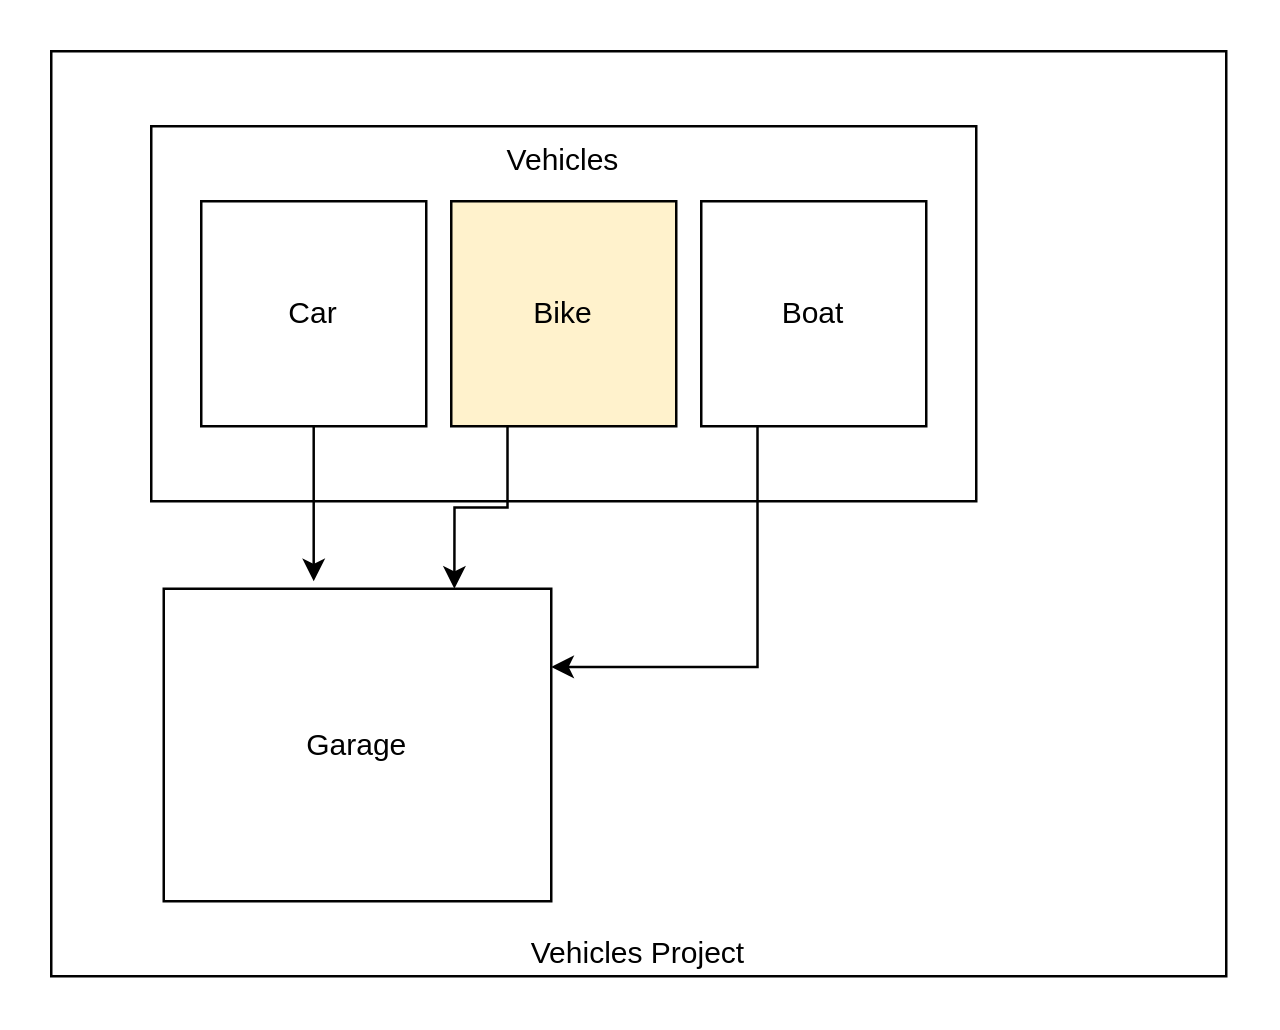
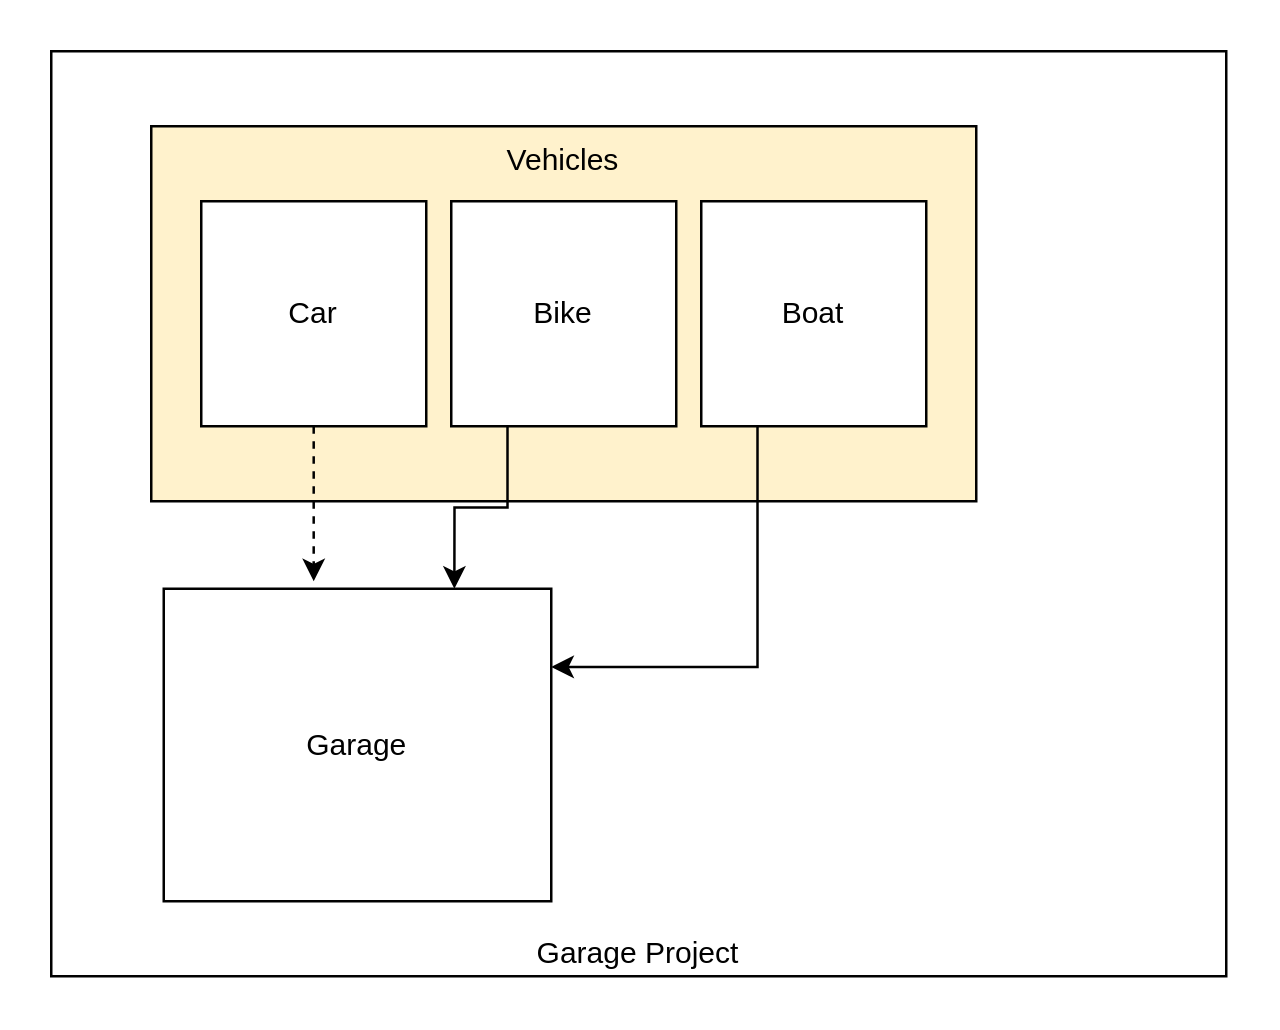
(564, 162) -> (564, 162)
(564, 314) -> (564, 314)
(314, 497) -> (314, 497)
(639, 951) -> (639, 951)
